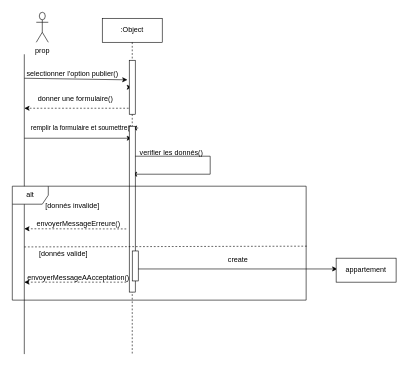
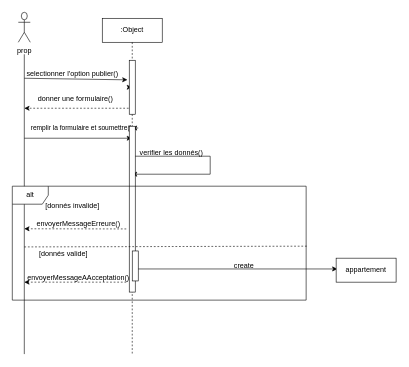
(42, 27) -> (24, 27)
(238, 260) -> (244, 266)
